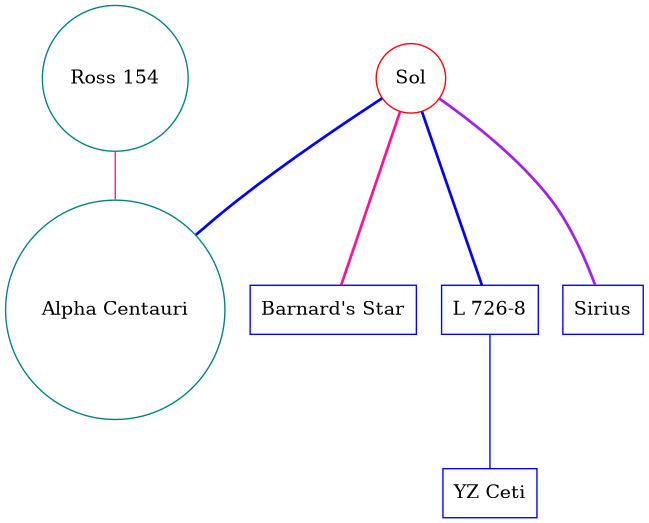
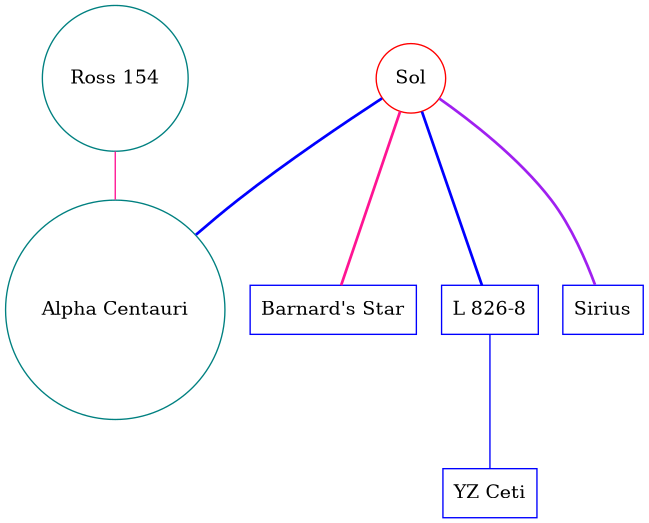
(490, 310) -> (490, 310)
